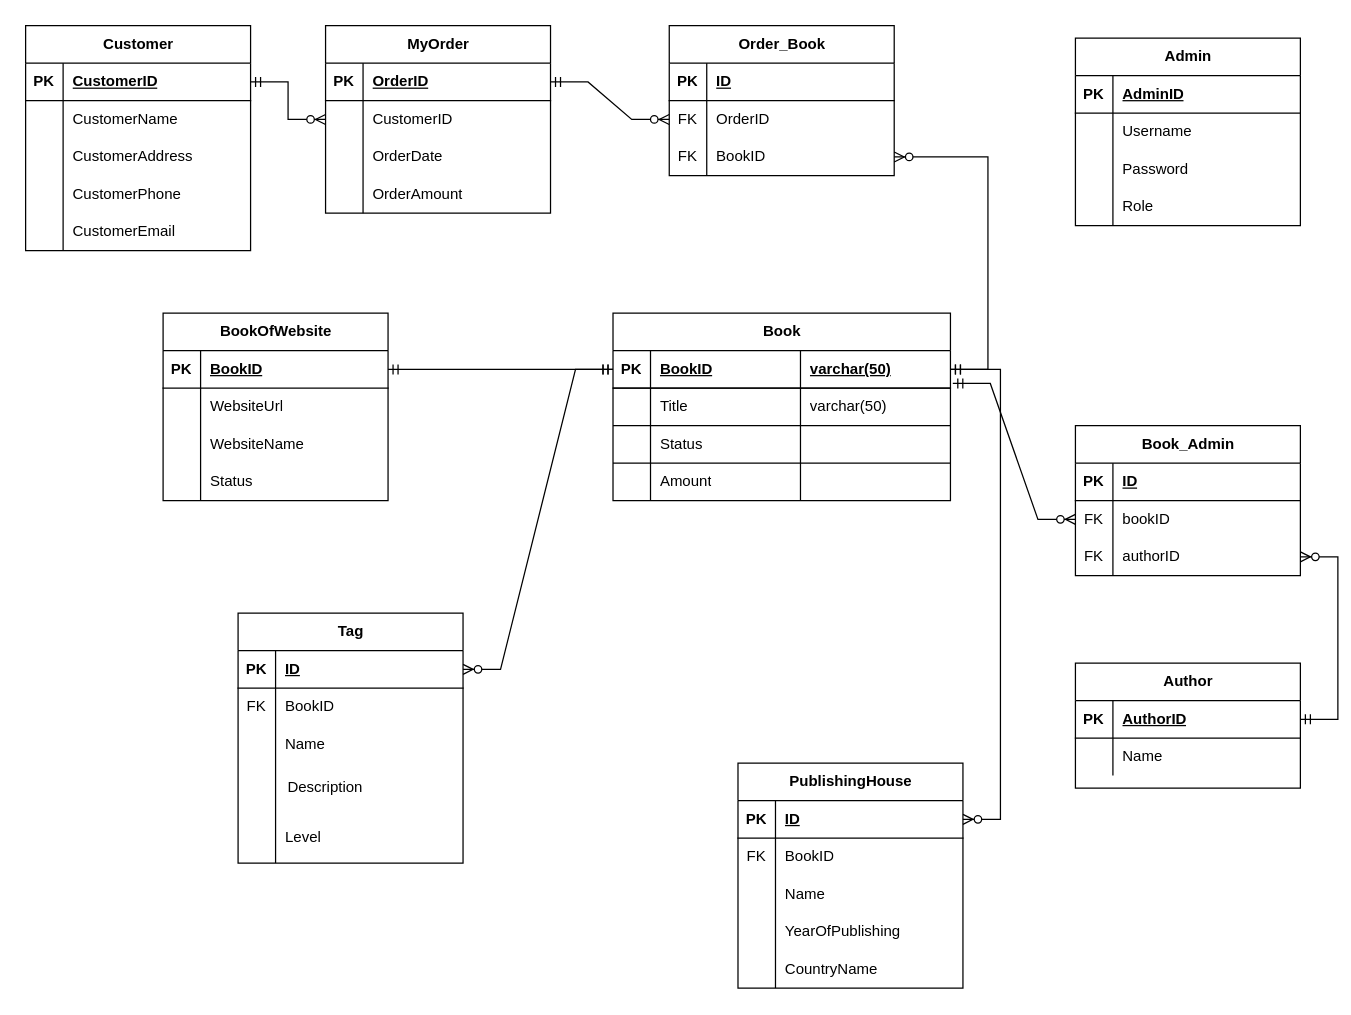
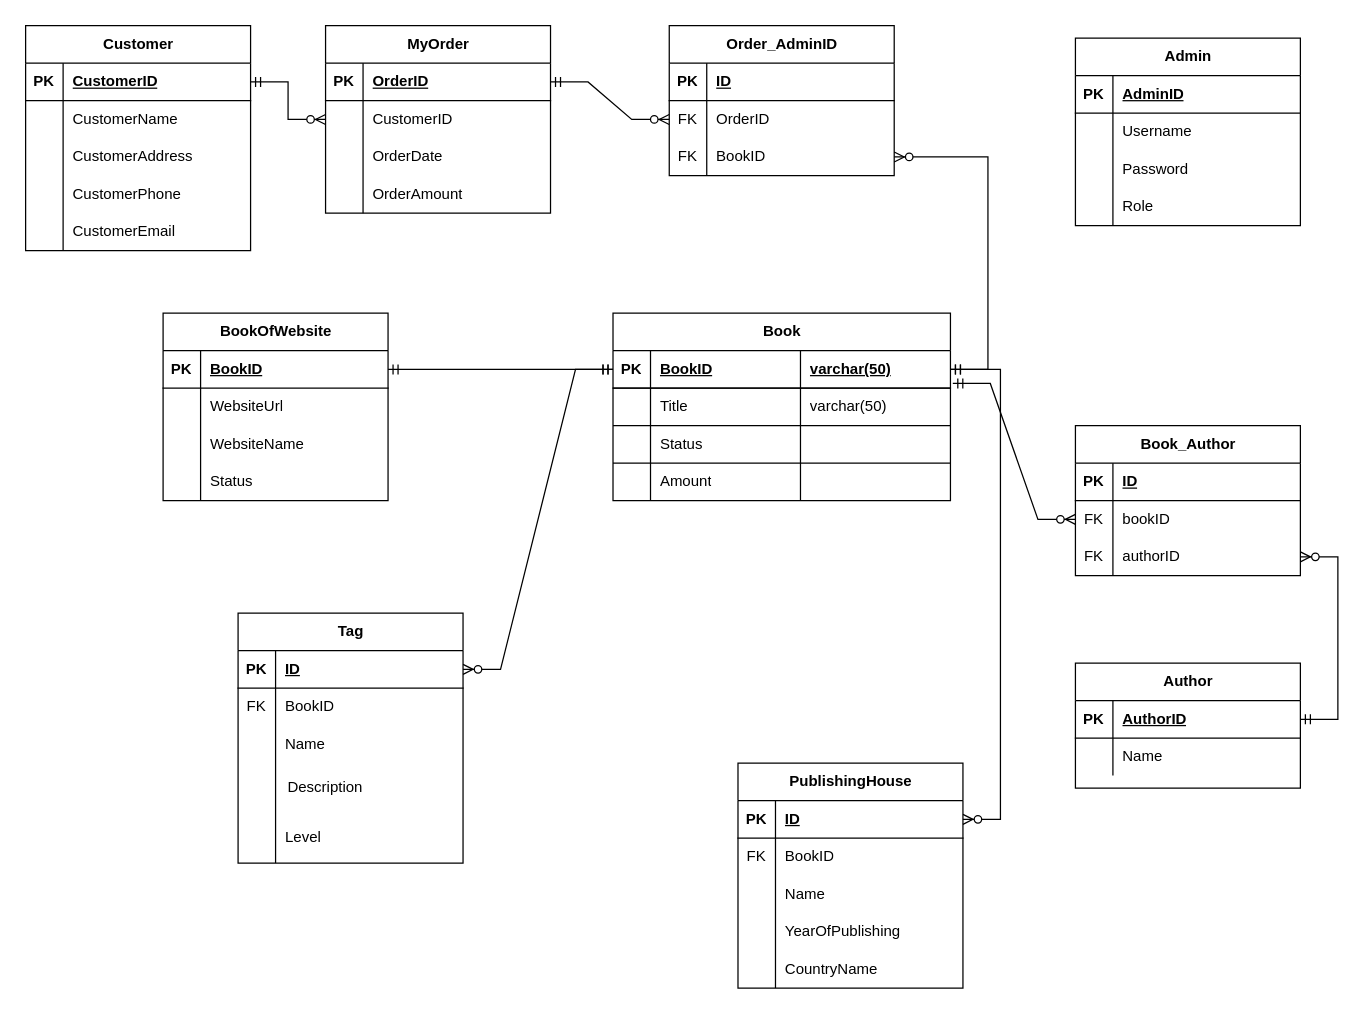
(783, 44) -> (783, 44)
(1189, 444) -> (1189, 444)
